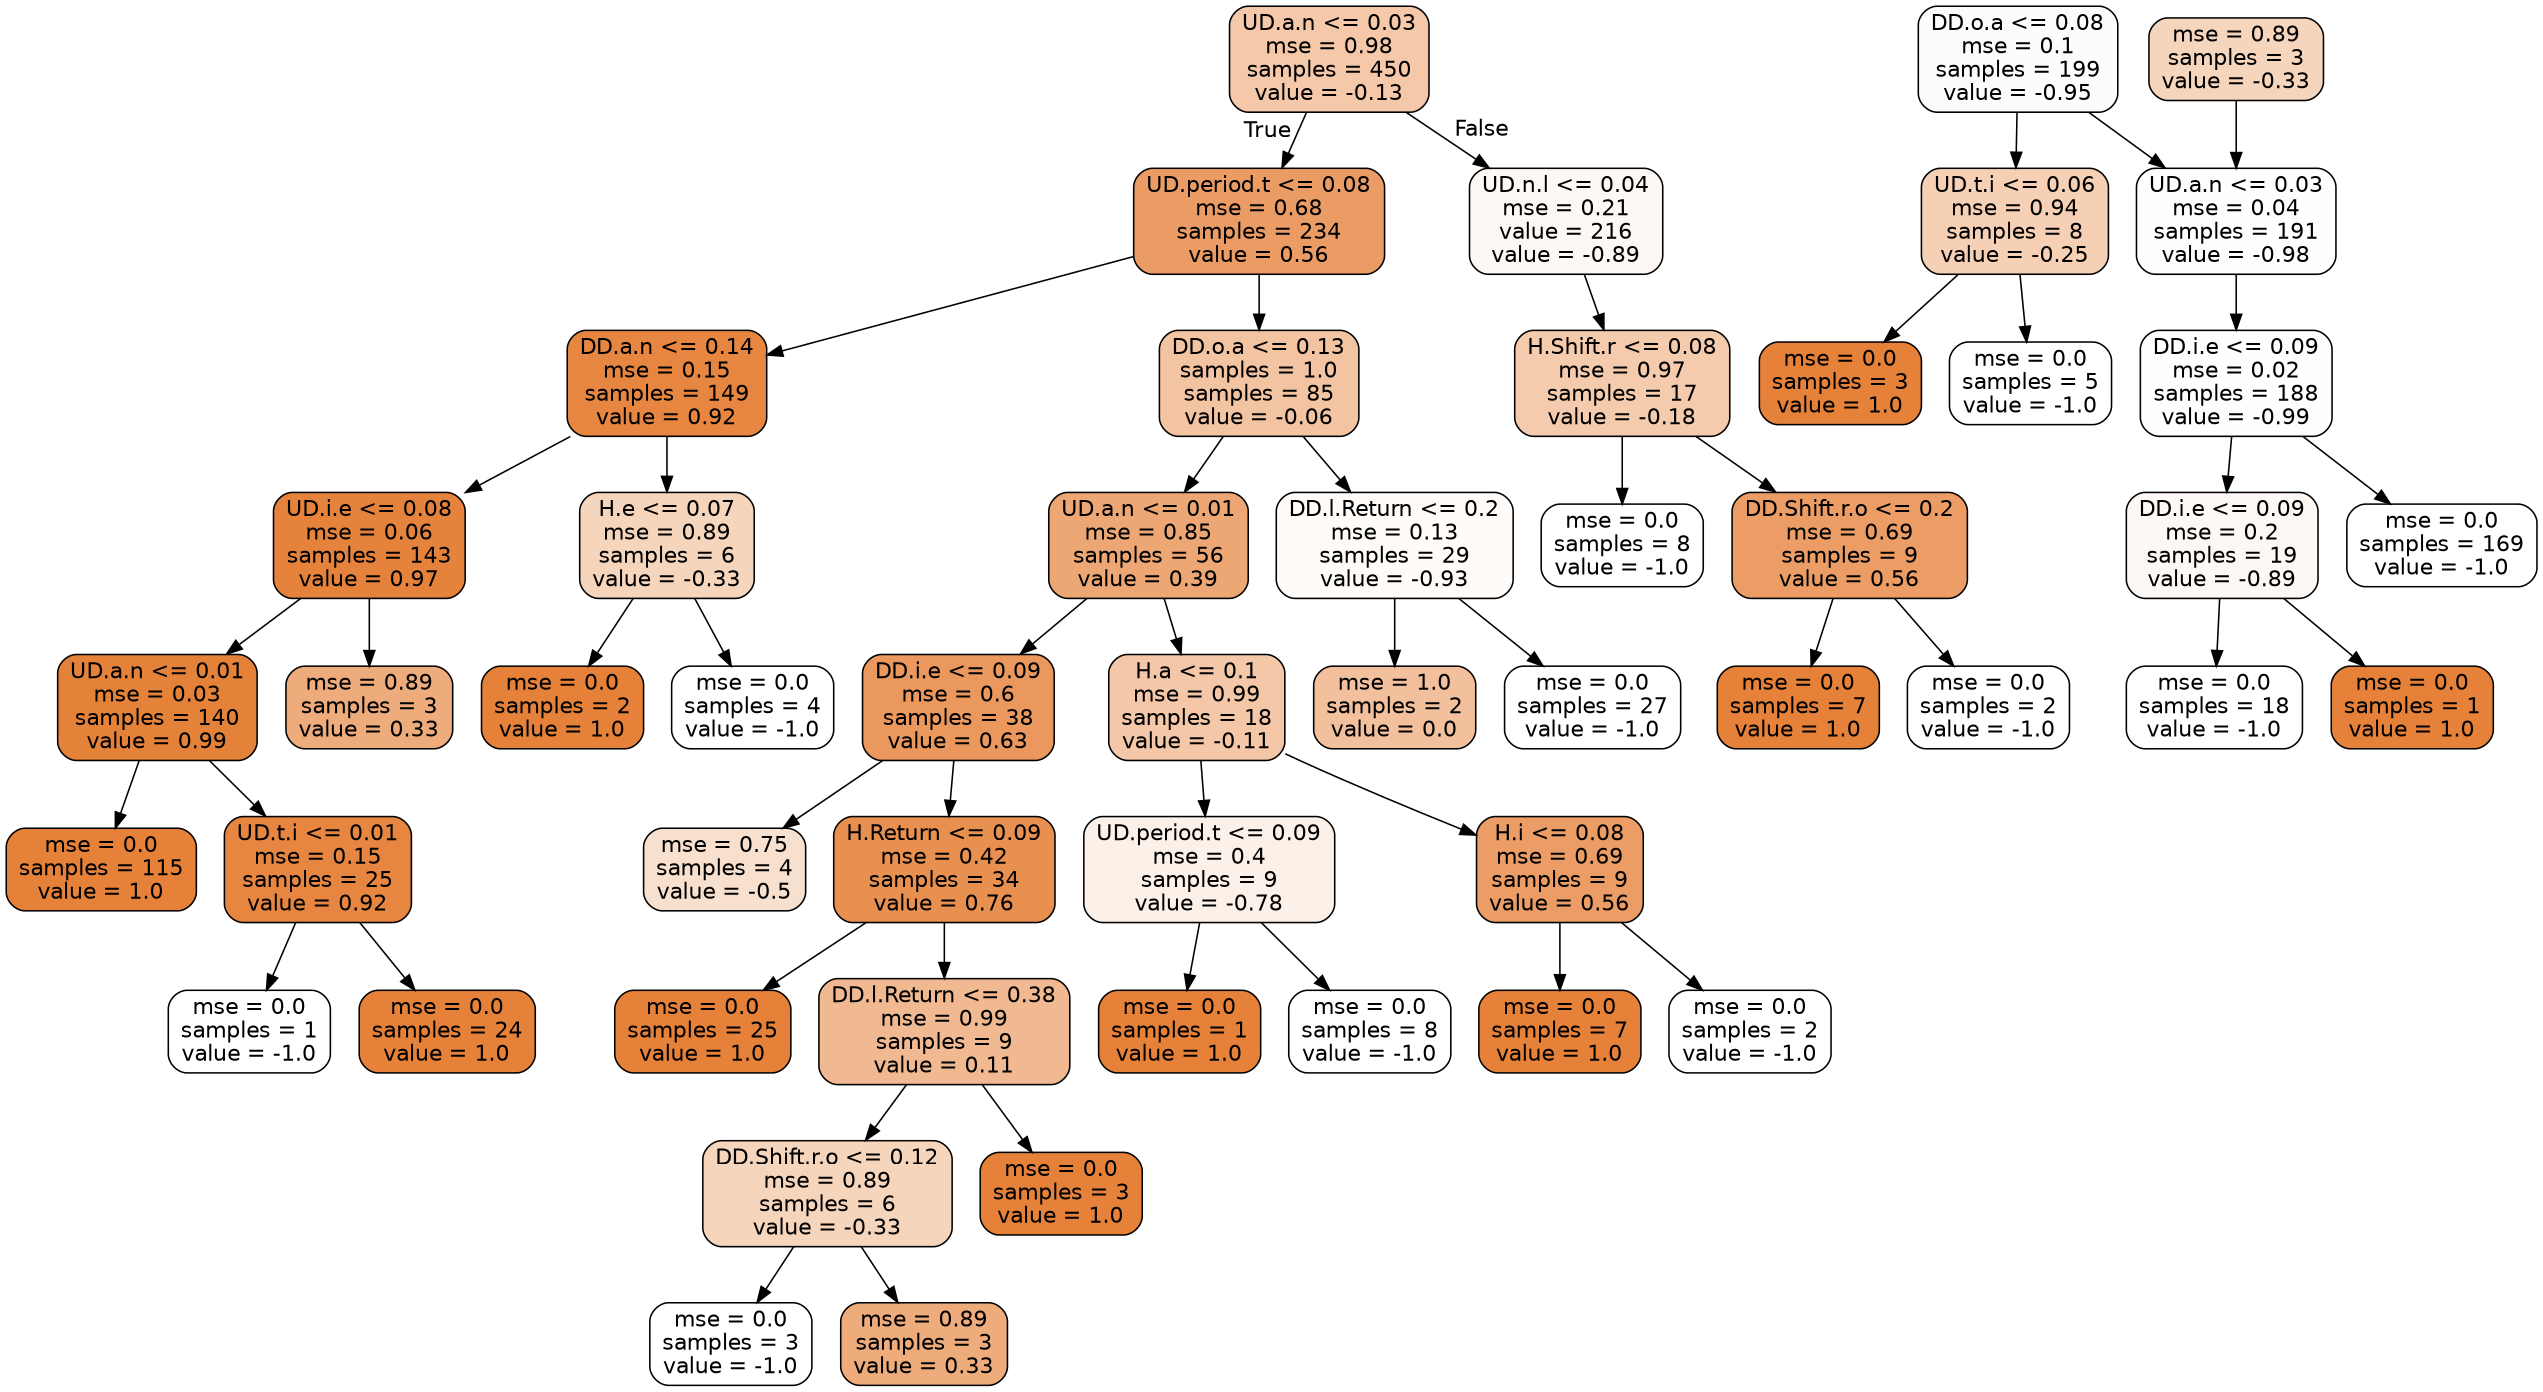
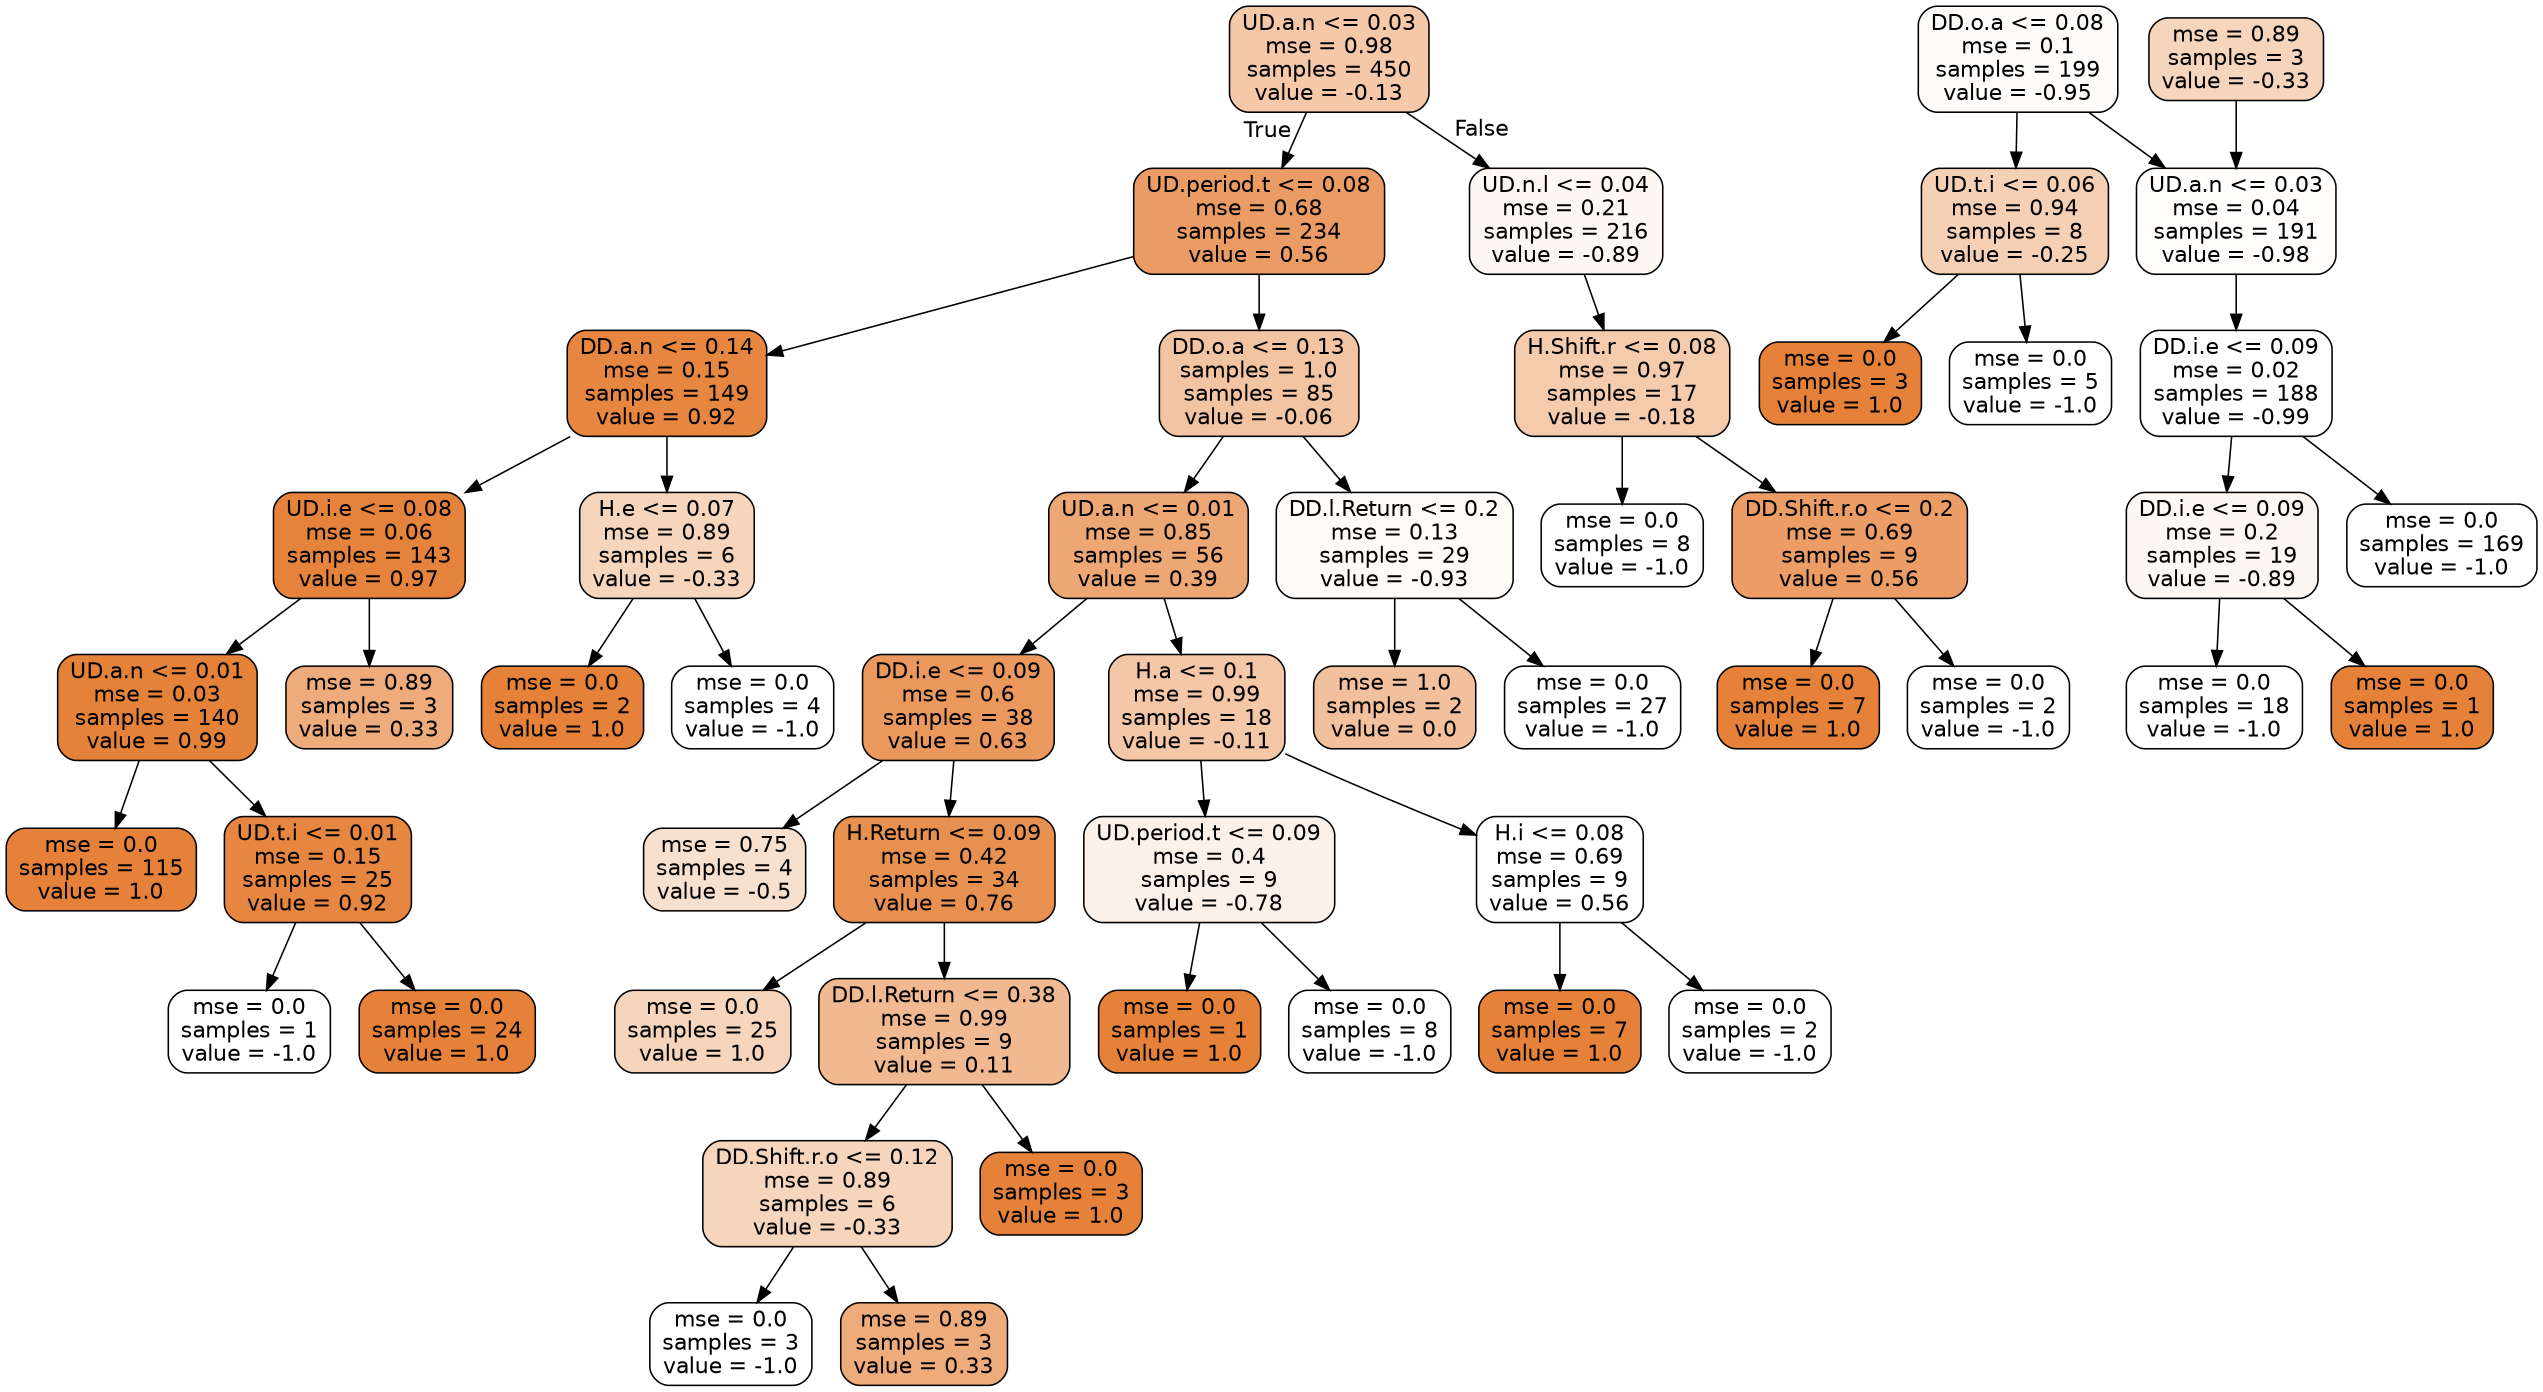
(1566, 221) -> (1566, 221)
(1560, 870) -> (1560, 870)
(703, 1032) -> (703, 1032)
